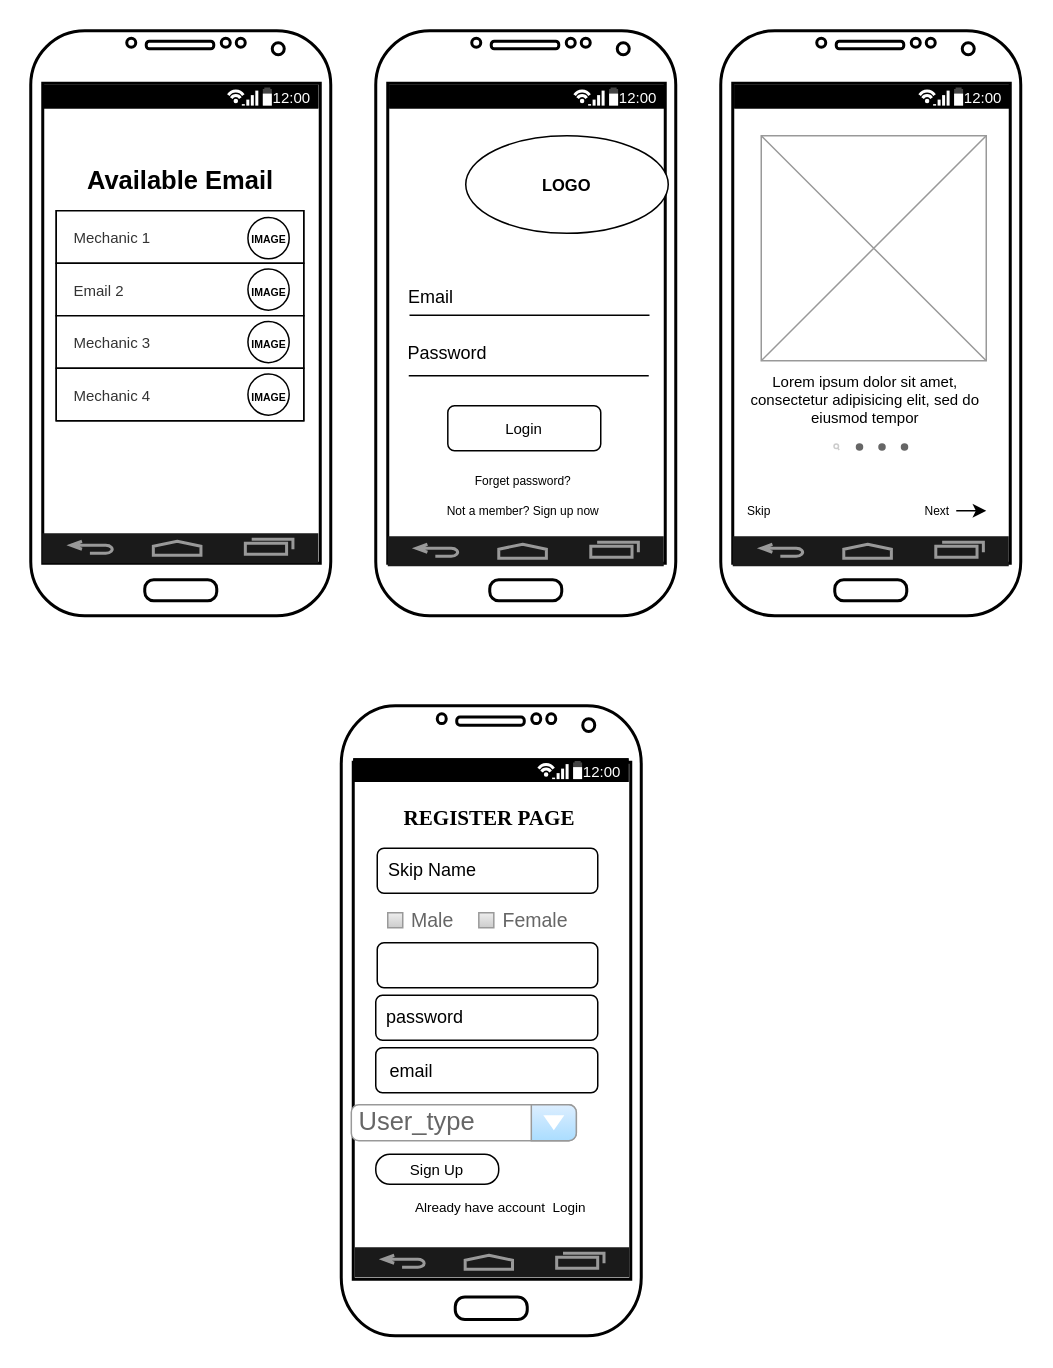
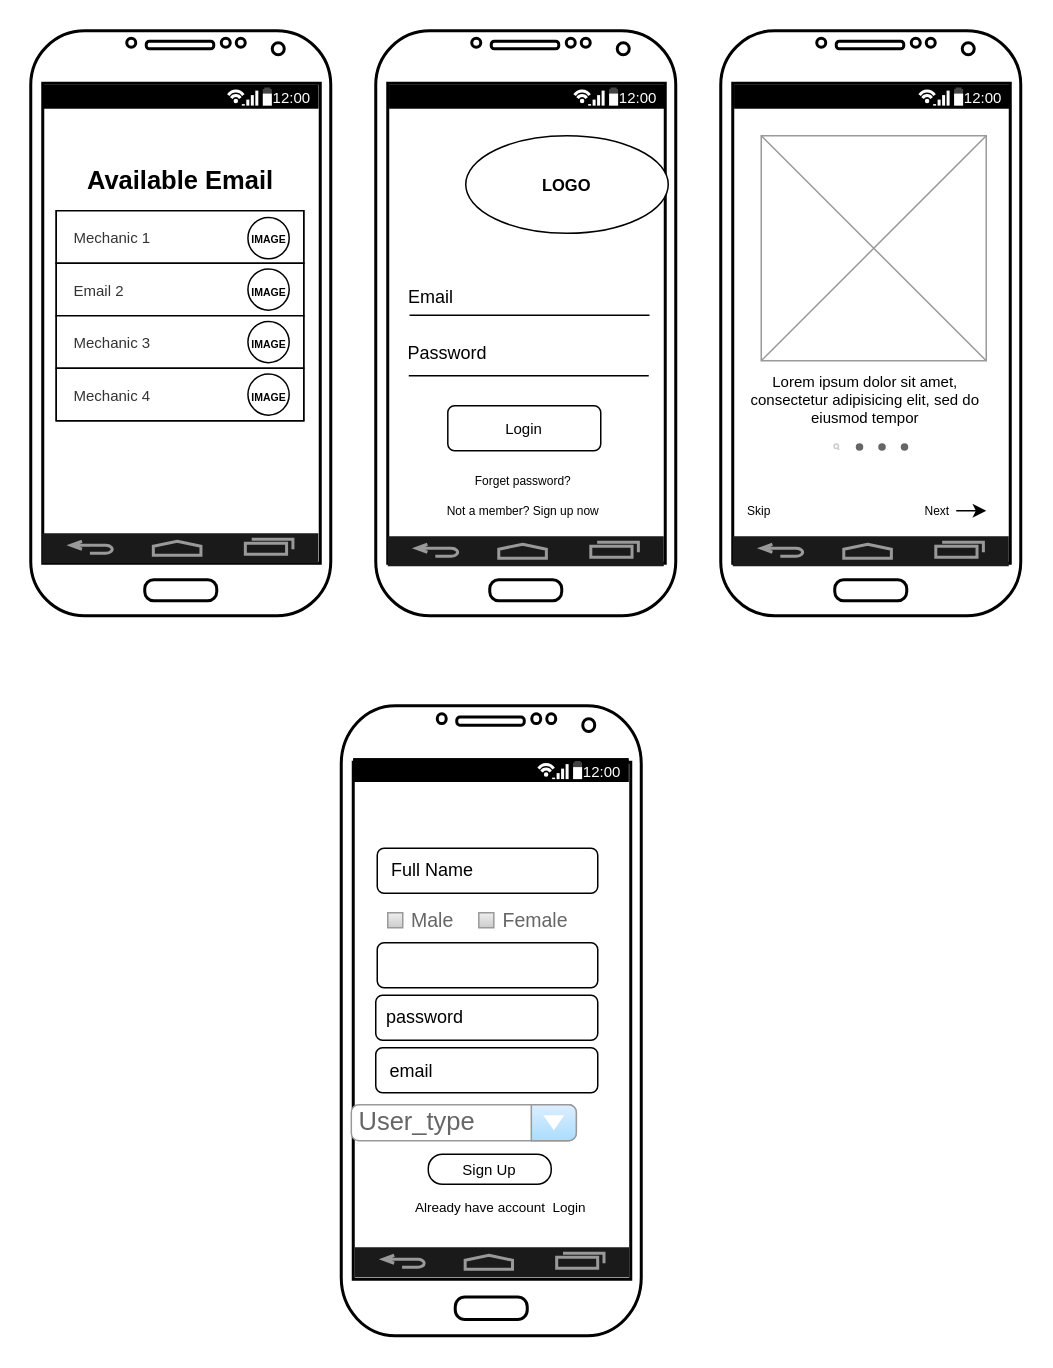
(490, 818) -> none
(433, 871) -> (433, 871)
(437, 1169) -> (490, 1169)
